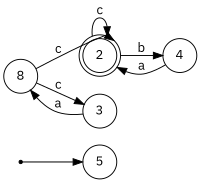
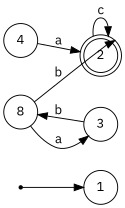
(58, 49) -> (59, 73)
(137, 56) -> none
(58, 85) -> (59, 140)
(58, 104) -> (59, 111)
(100, 162) -> (101, 187)
